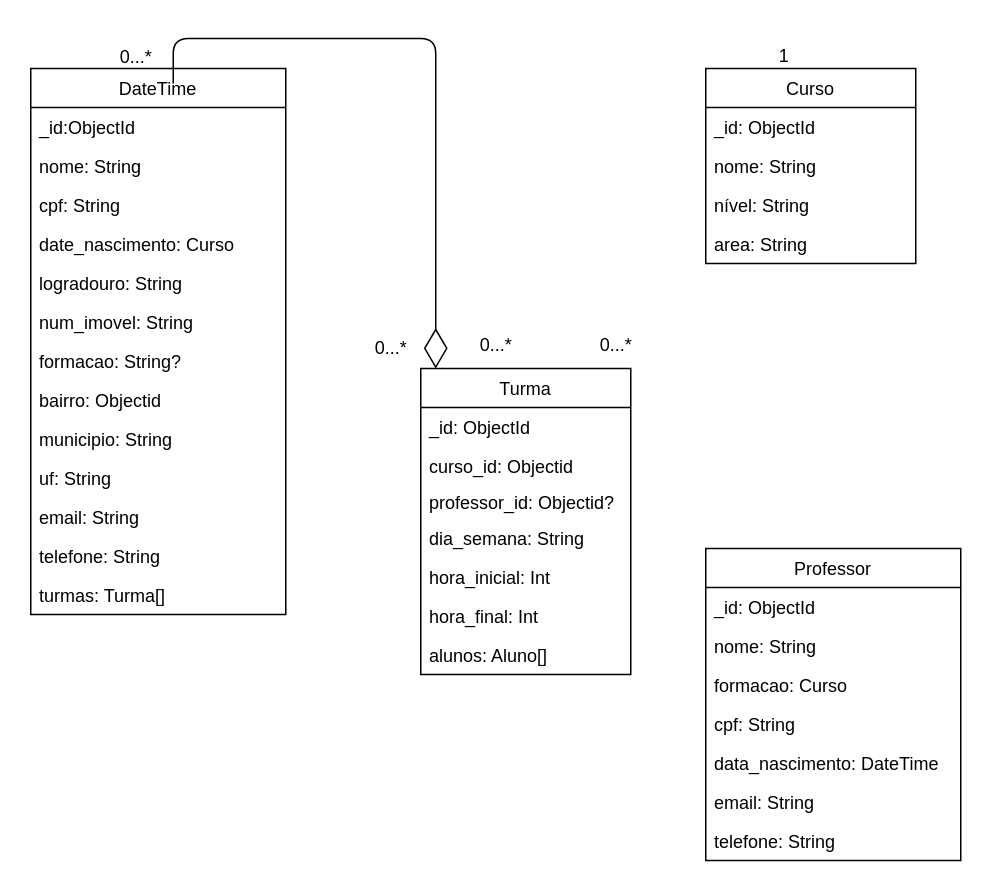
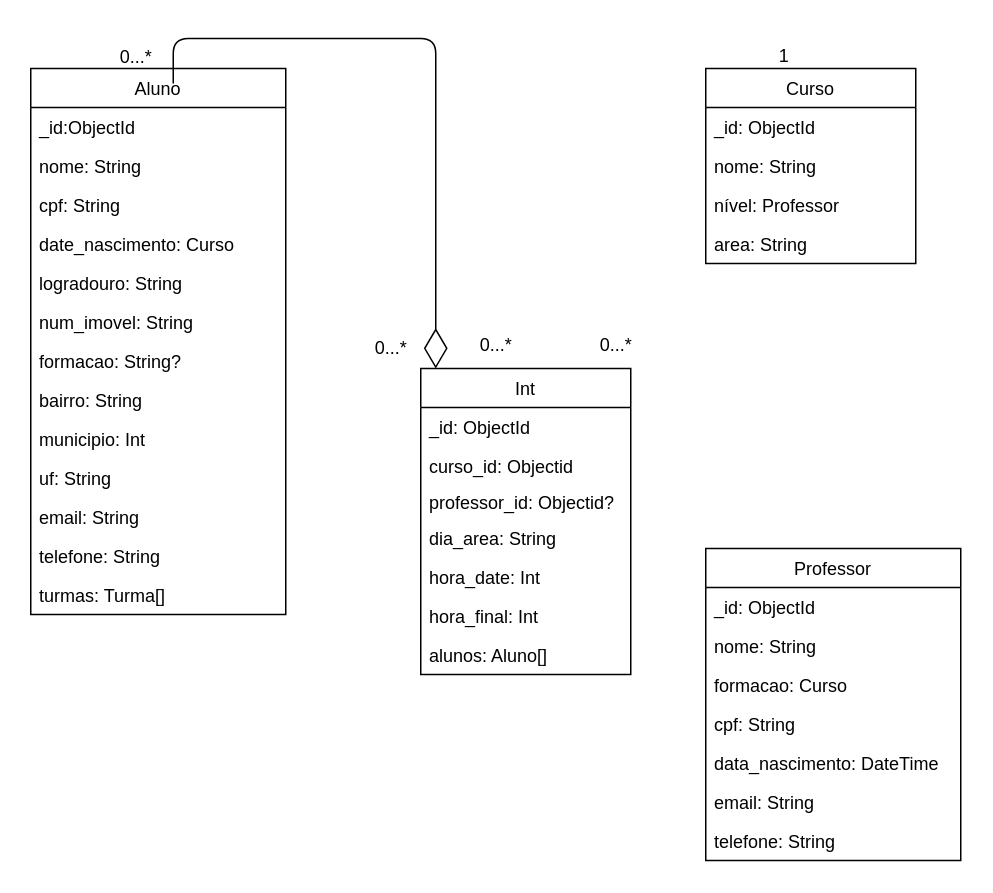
(158, 89) -> (158, 89)
(770, 206) -> (788, 206)
(525, 389) -> (525, 389)
(110, 401) -> (100, 401)
(111, 440) -> (98, 440)
(510, 539) -> (500, 539)
(501, 578) -> (495, 578)
